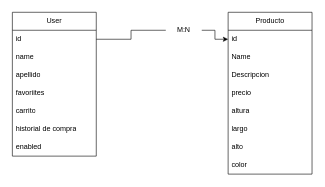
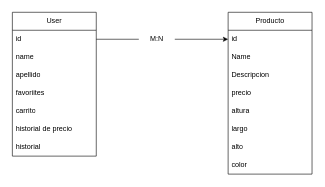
(184, 30) -> (157, 39)
(50, 129) -> (49, 129)
(29, 147) -> (31, 147)
